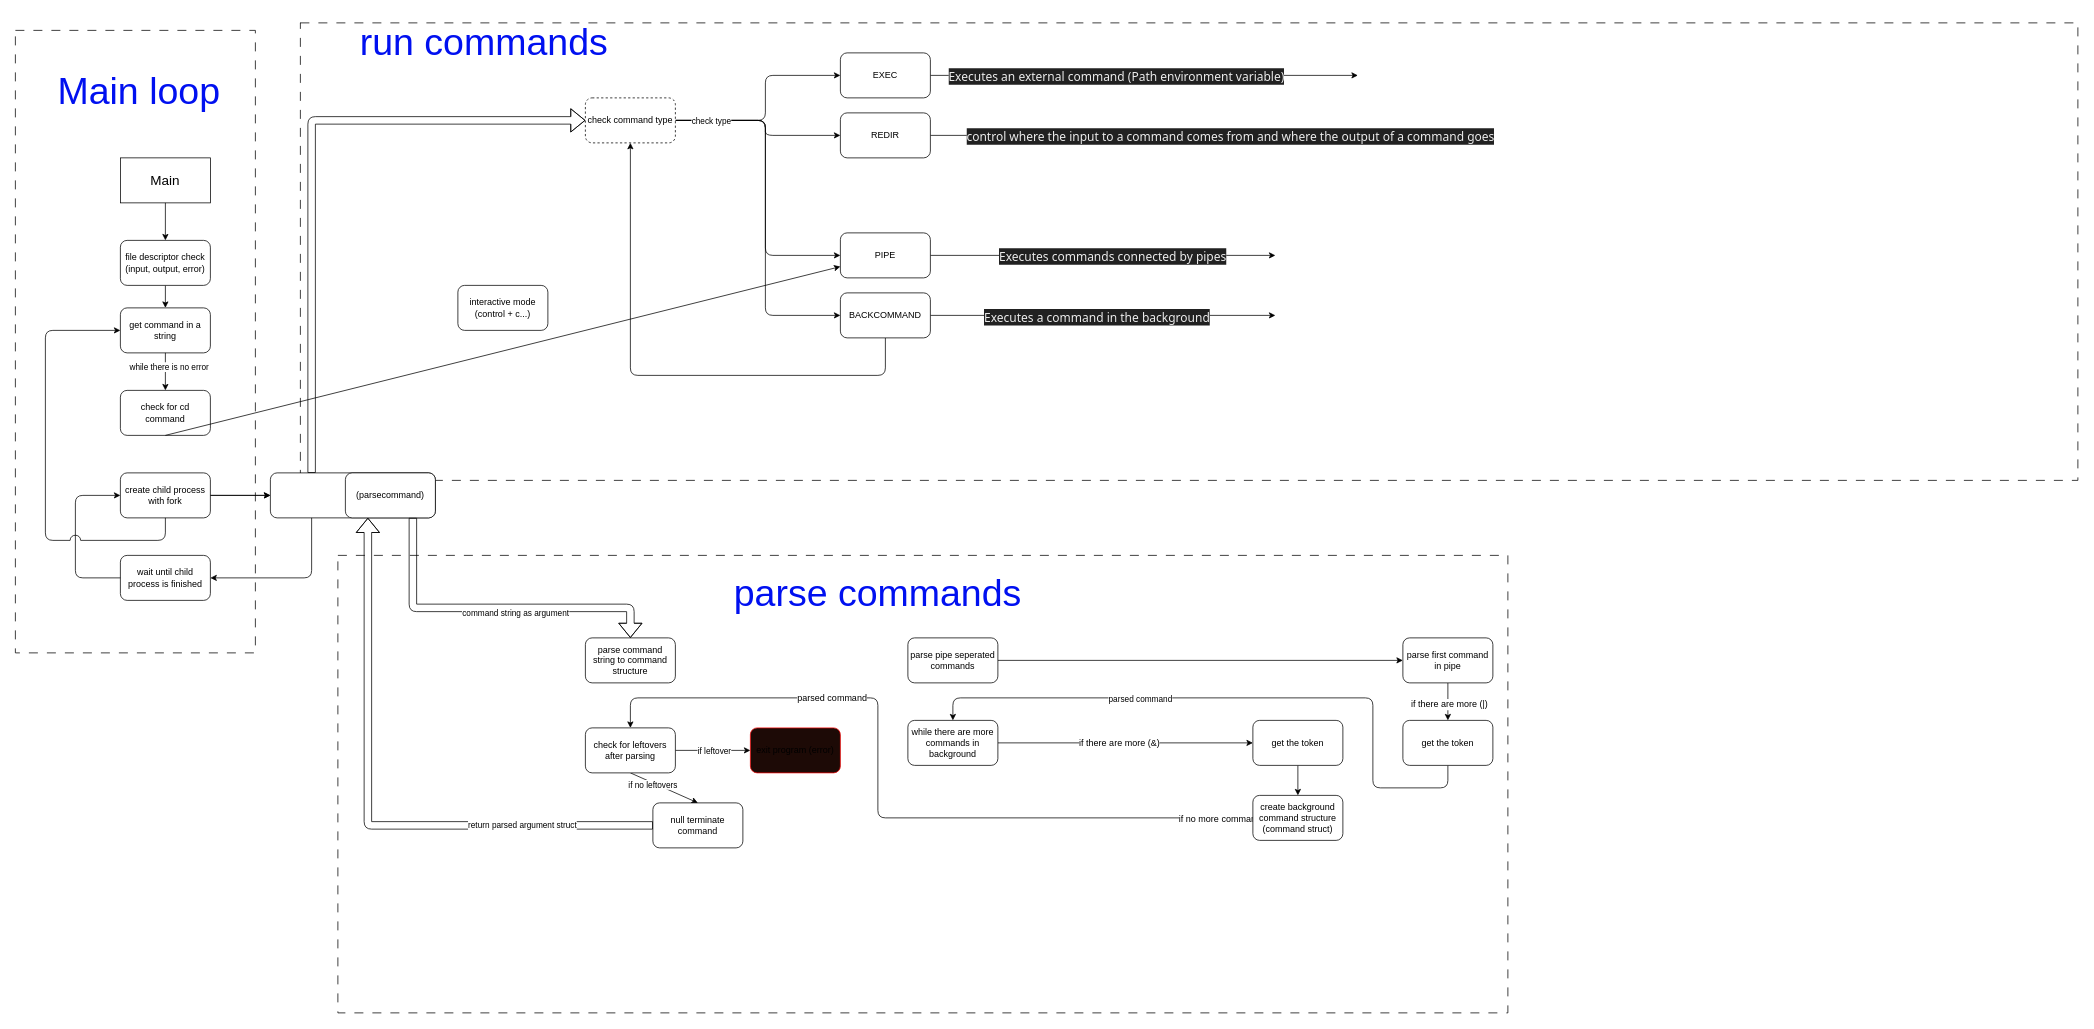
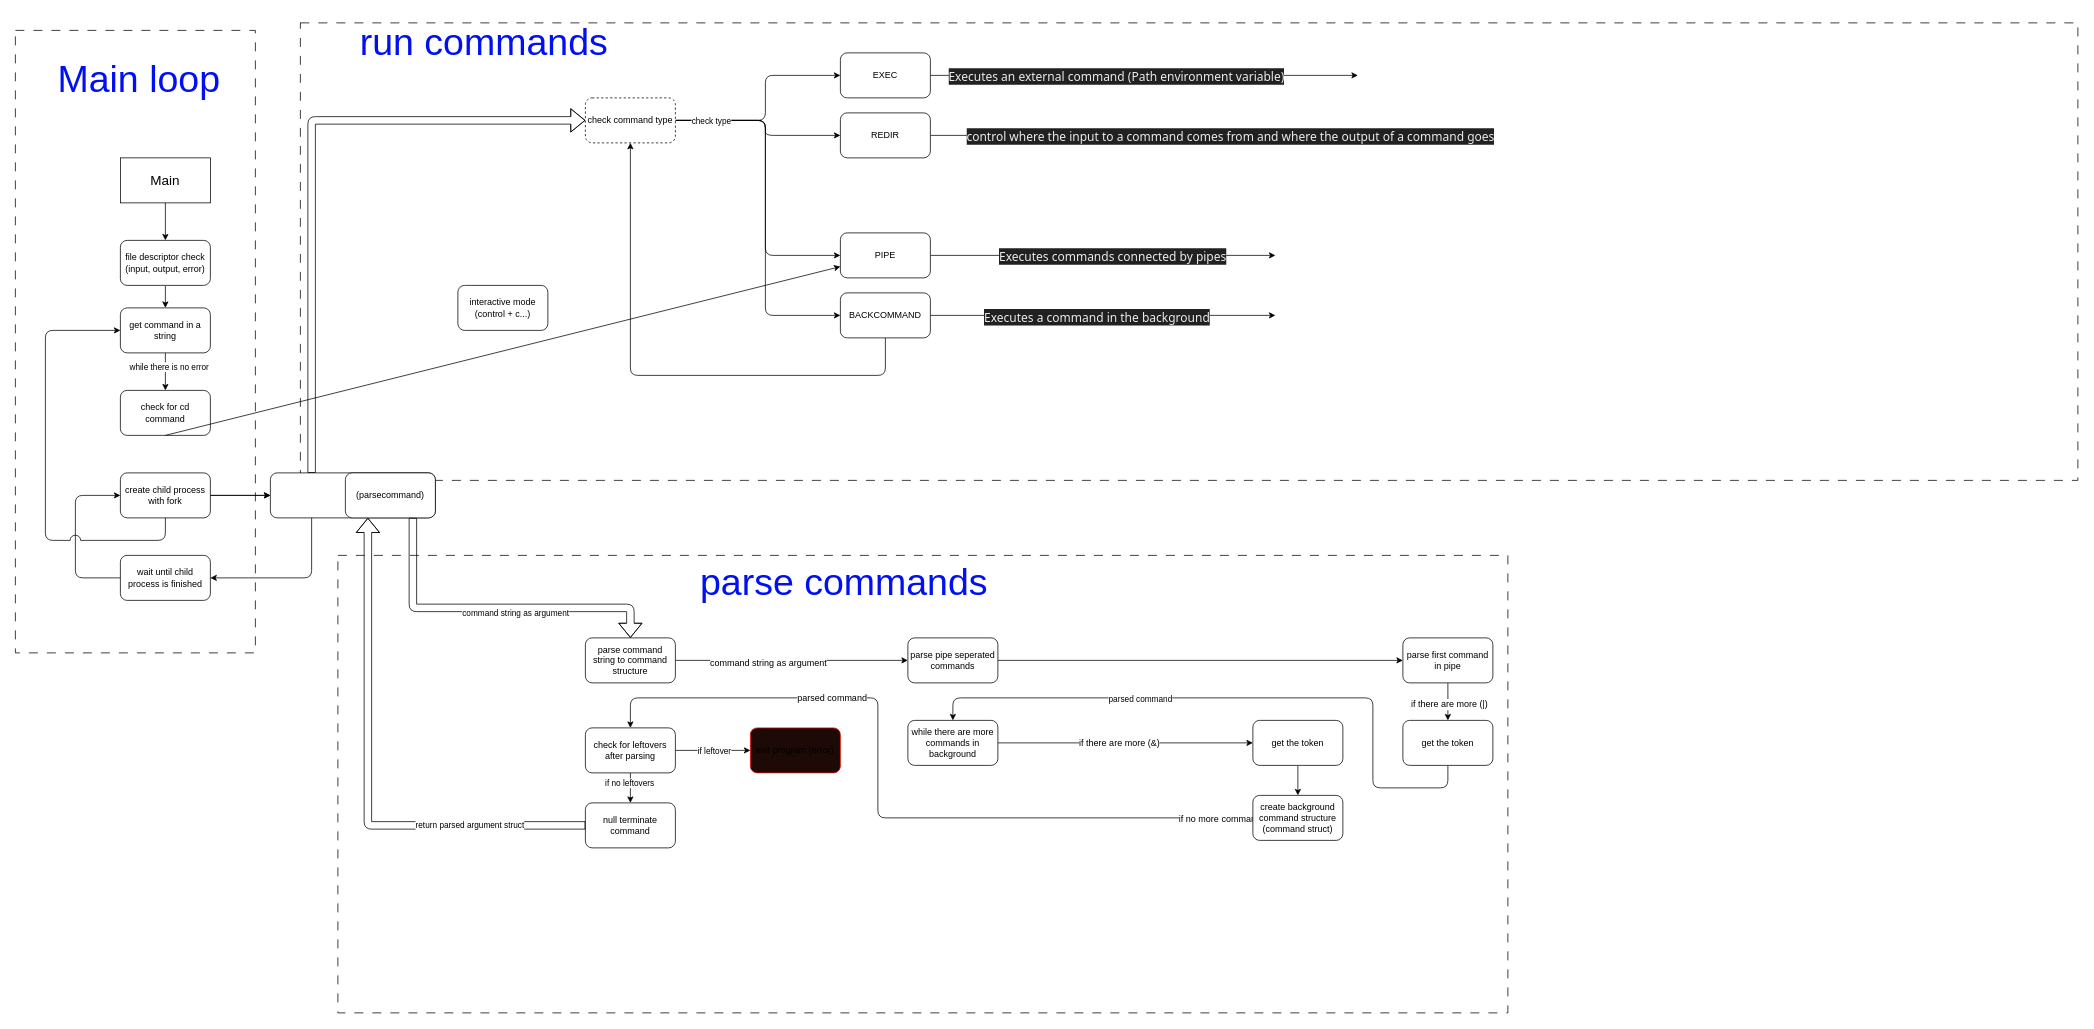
(139, 90) -> (139, 79)
(878, 593) -> (844, 582)
none -> (789, 660)
(698, 825) -> (630, 825)
